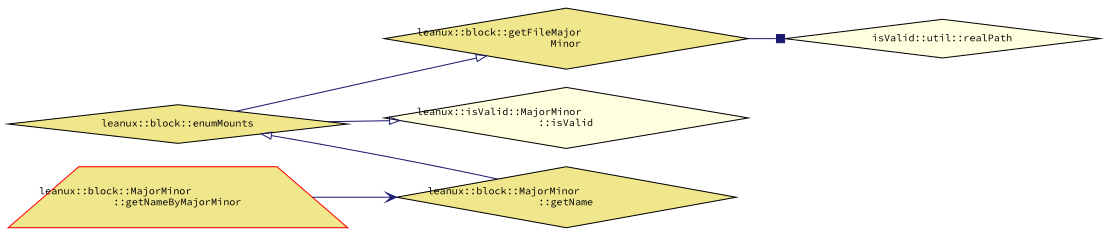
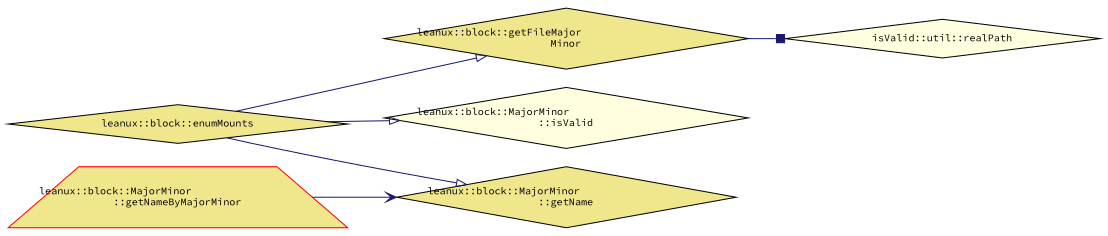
(566, 118) -> (566, 118)
(385, 156) -> (342, 162)
